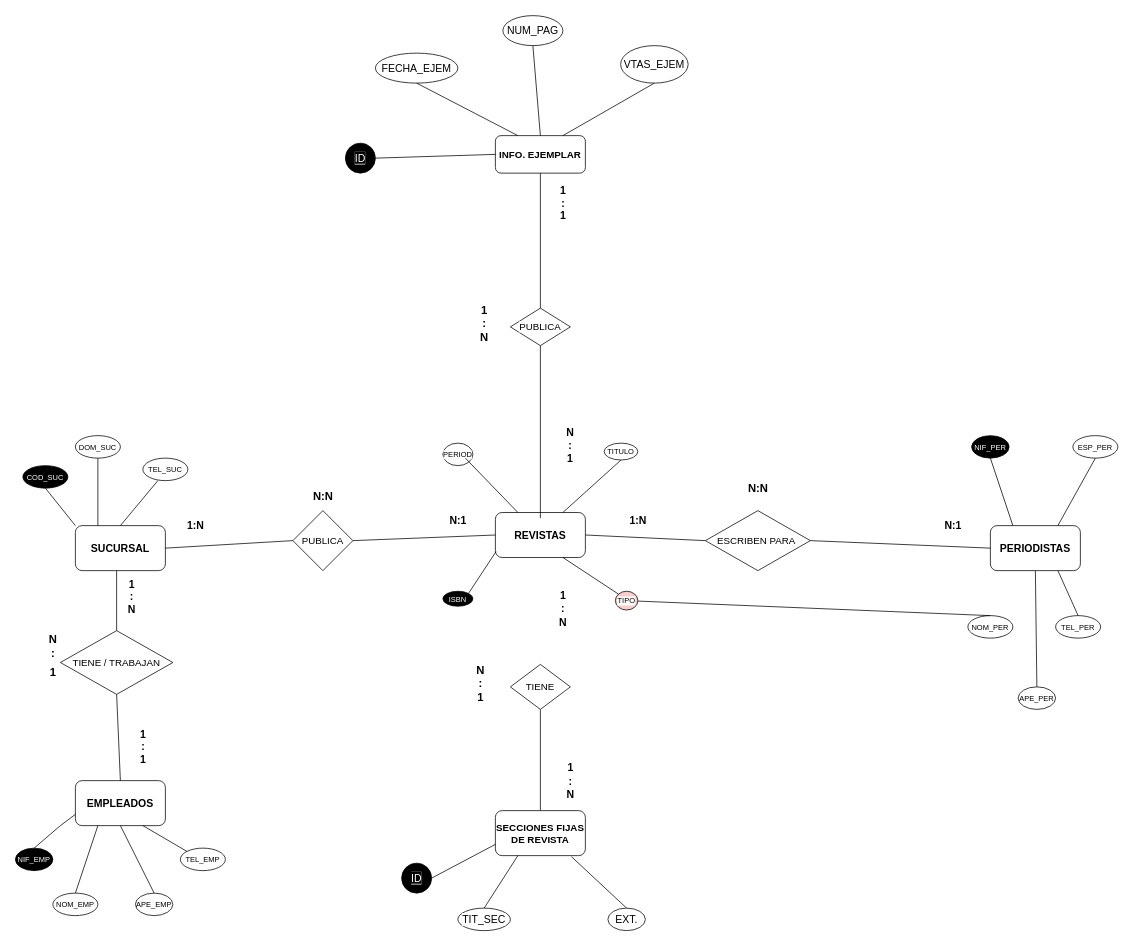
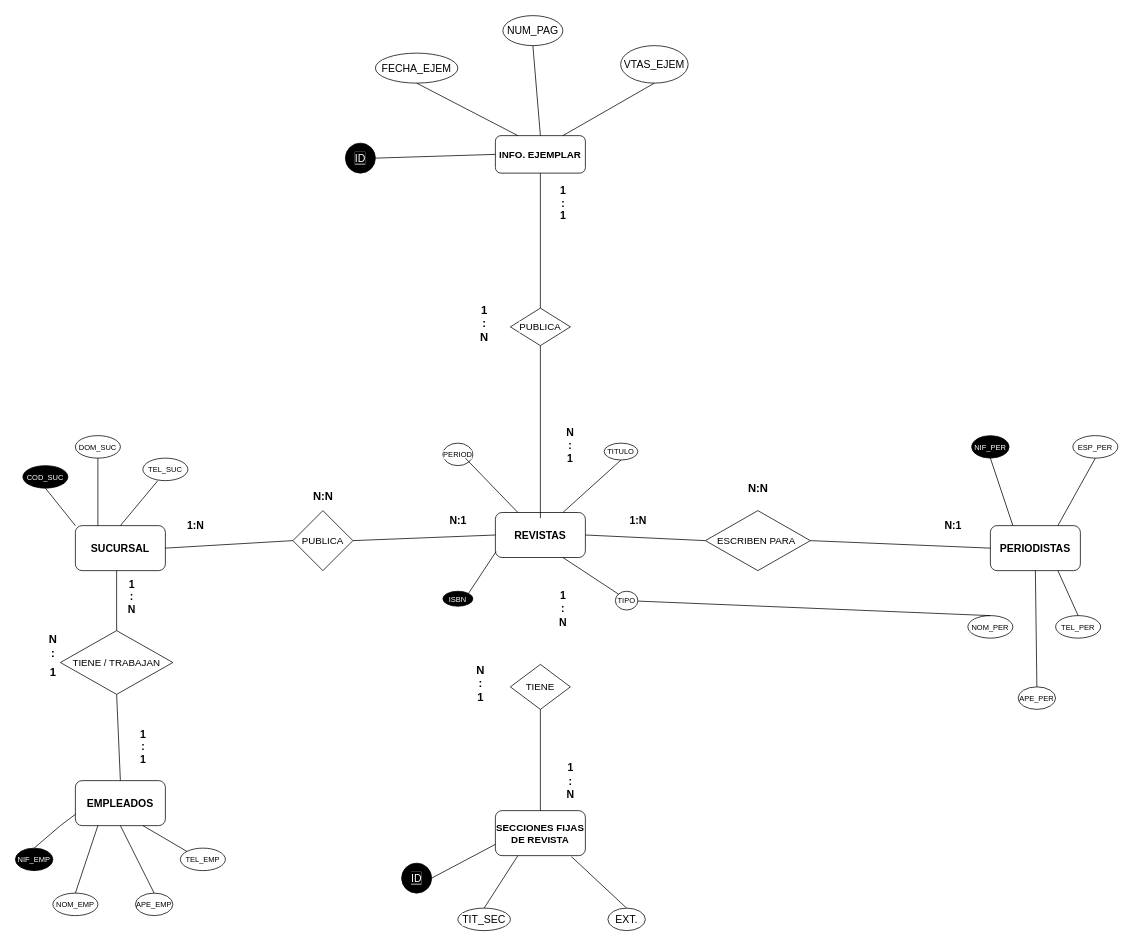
(627, 600) -> (627, 600)
